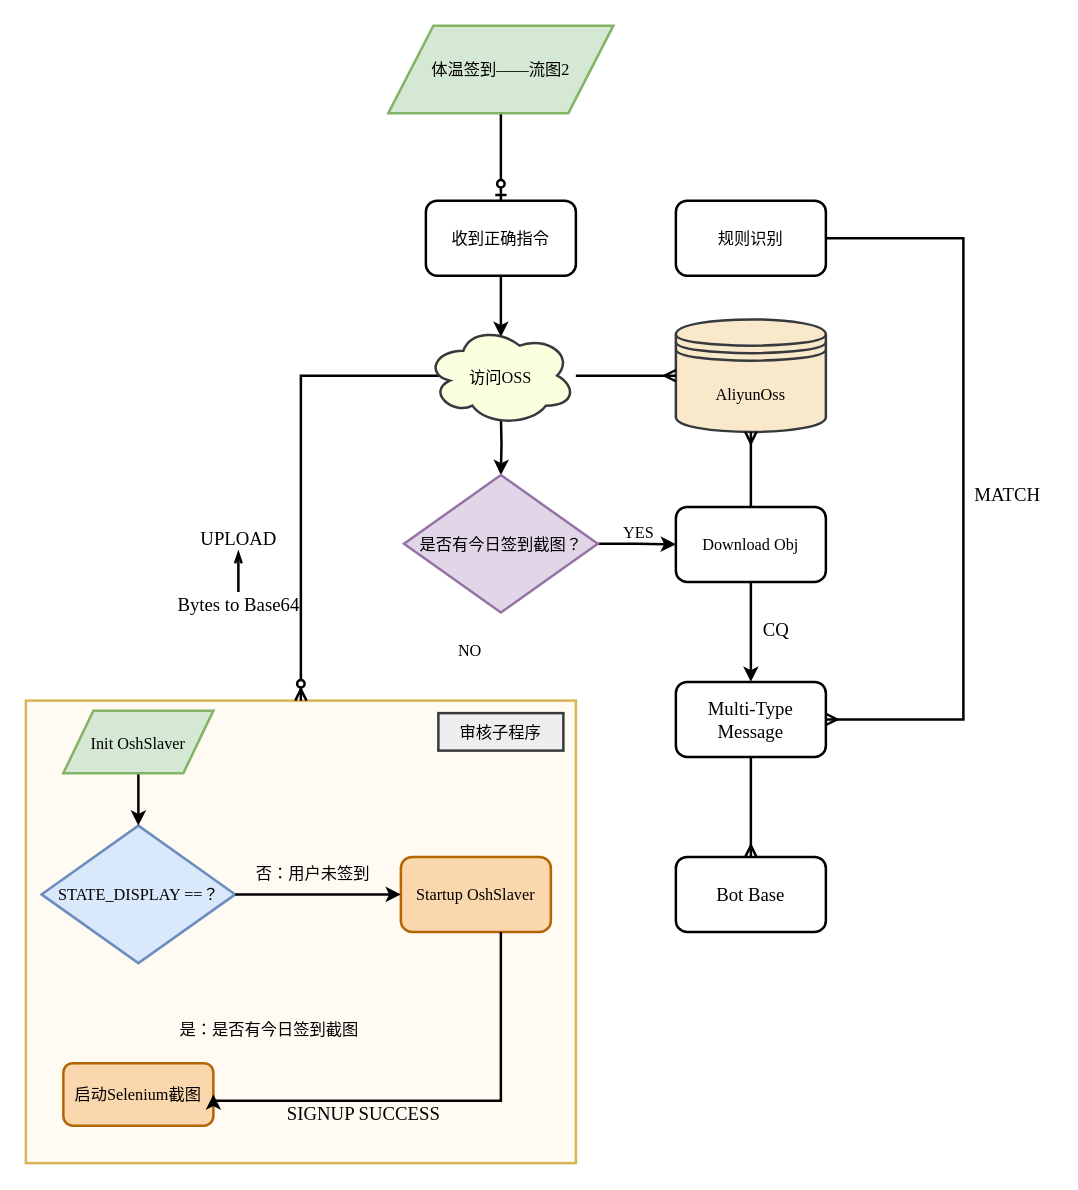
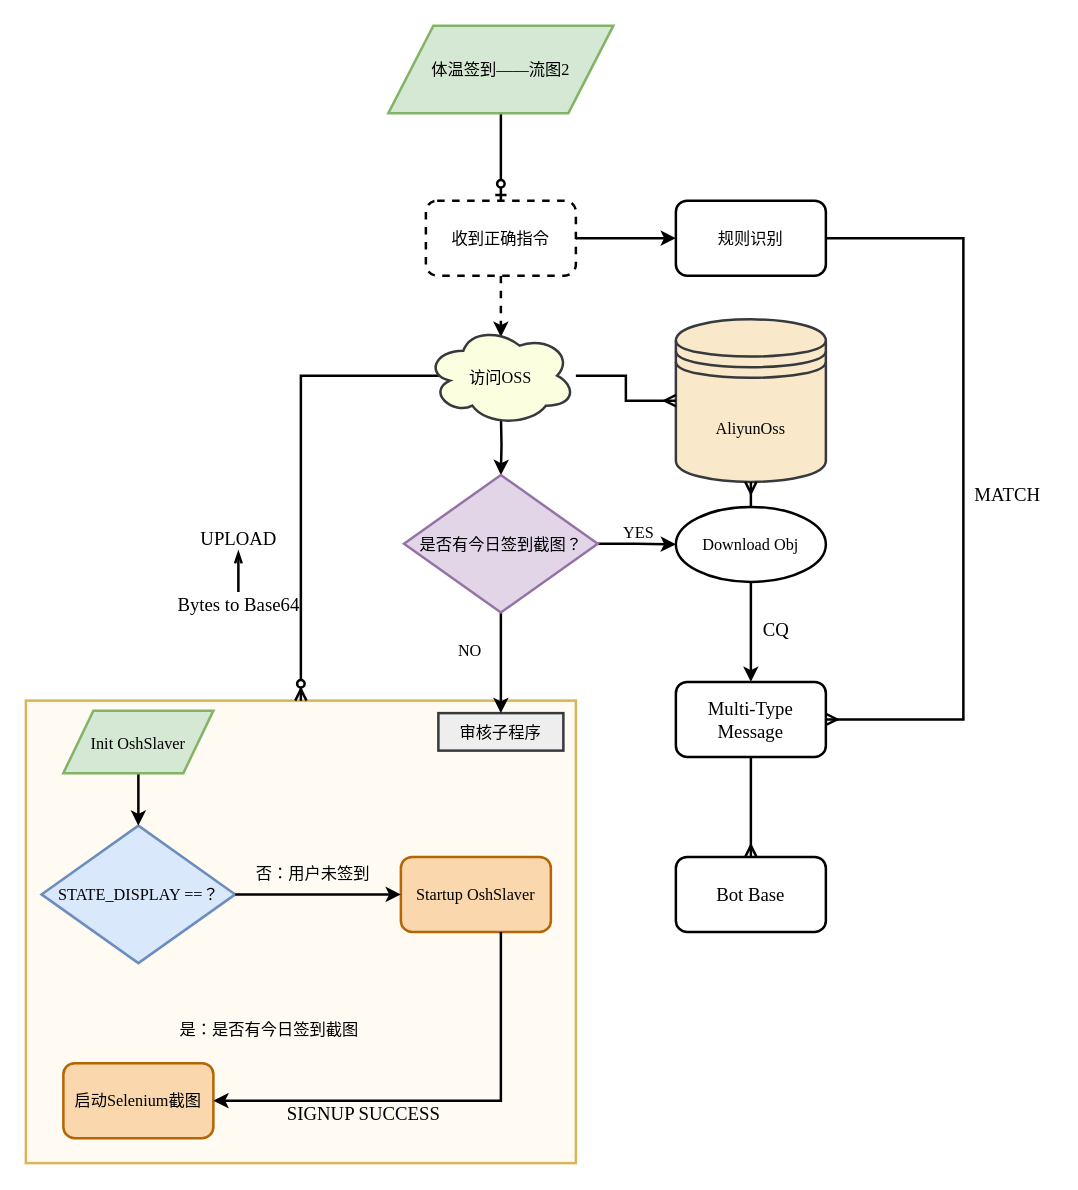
(501, 238) -> (501, 238)
none -> (620, 238)
(501, 299) -> (501, 299)
(751, 376) -> (751, 401)
(751, 544) -> (751, 544)
none -> (501, 658)
(138, 1094) -> (138, 1101)
